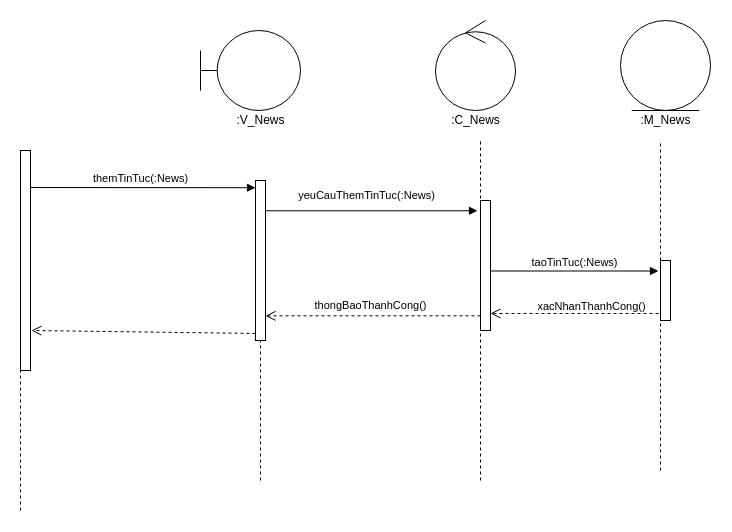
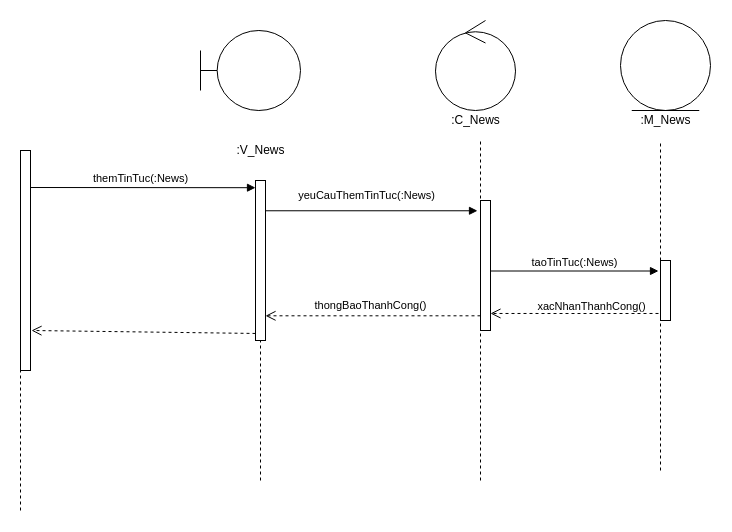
(261, 121) -> (261, 151)
